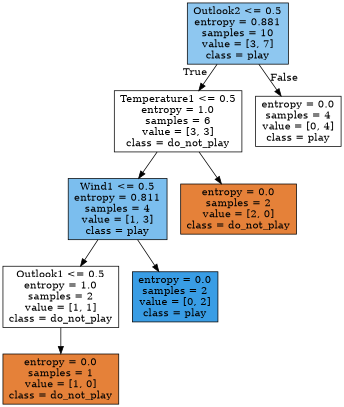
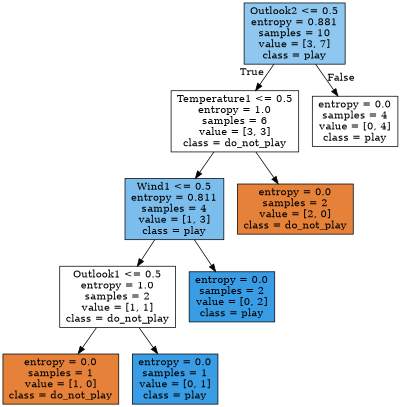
none -> (175, 379)
